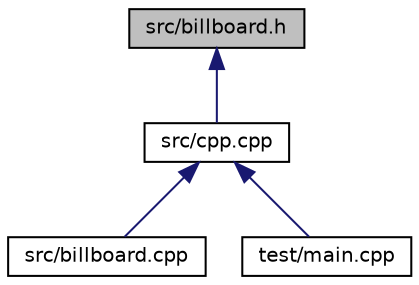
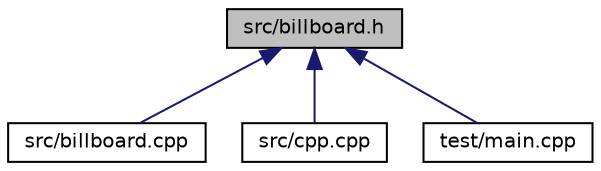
(154, 207) -> (202, 90)
(279, 207) -> (421, 91)
